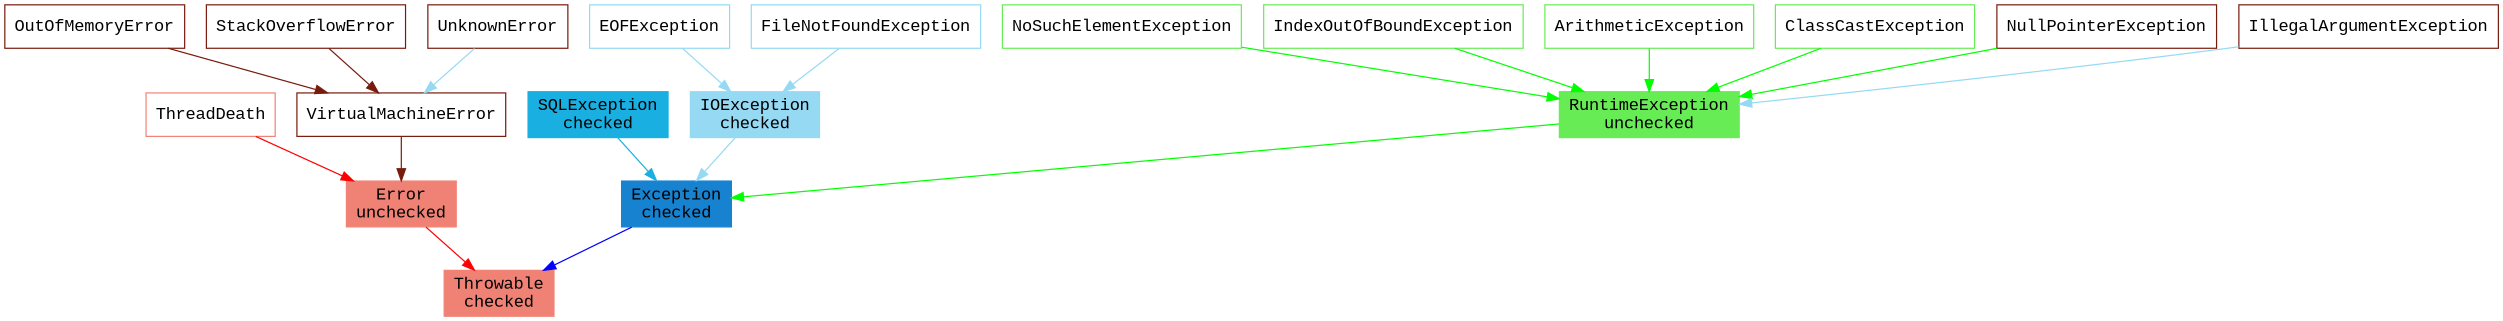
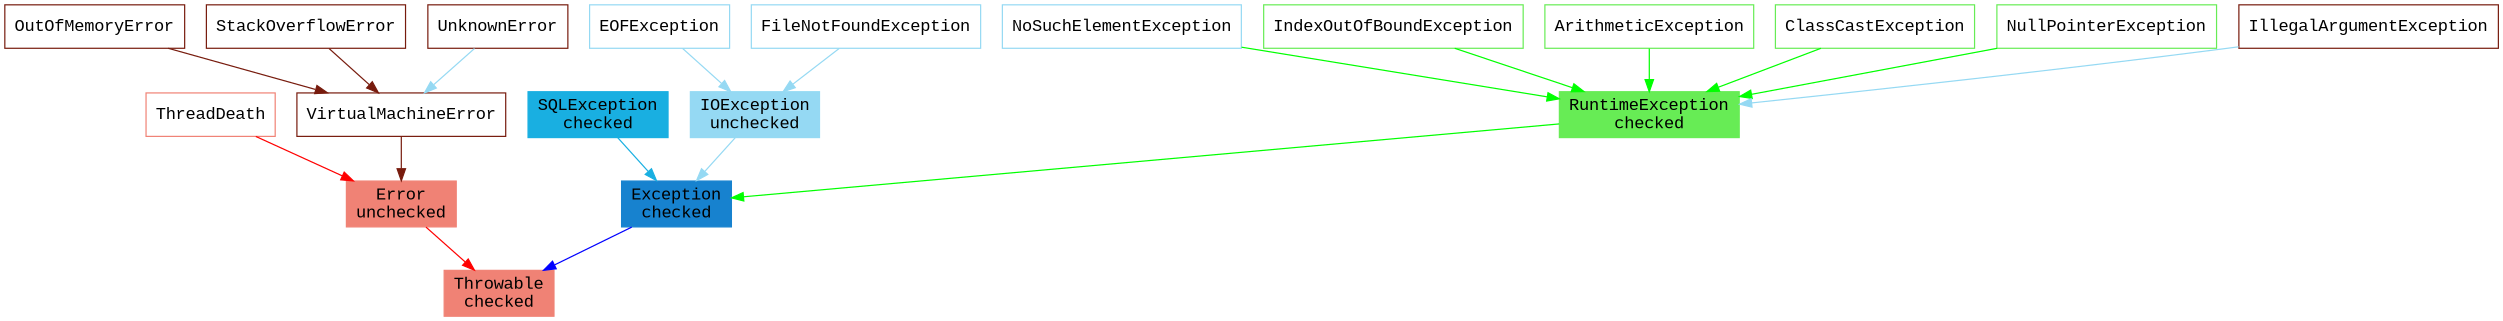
(1122, 27) -> (1122, 27)
(2107, 27) -> (2107, 27)
(755, 115) -> (755, 115)
(1649, 115) -> (1649, 115)
